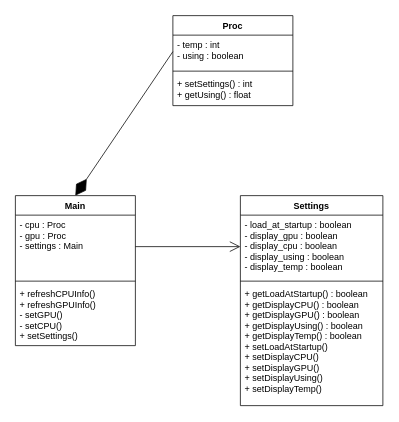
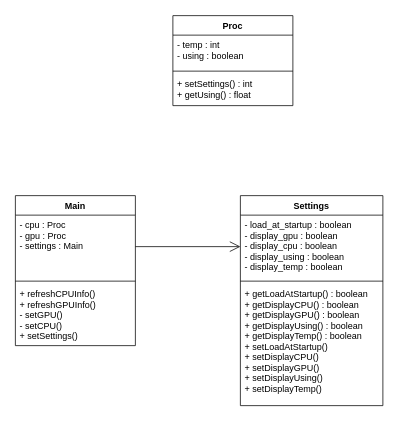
(128, 117) -> none
